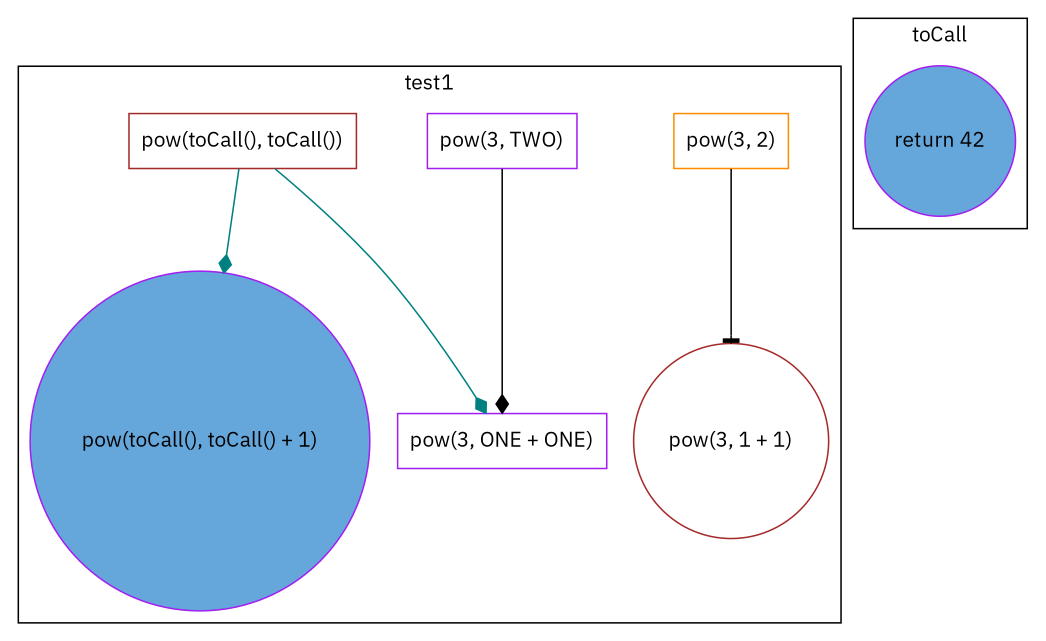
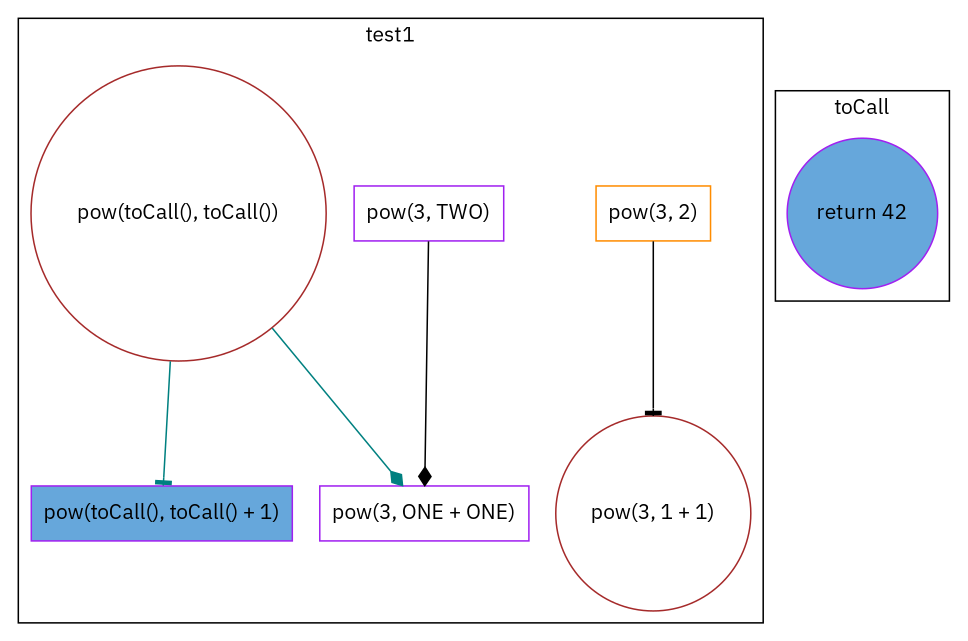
(243, 141) -> (179, 213)
(233, 212) -> (167, 420)
(200, 441) -> (162, 513)
